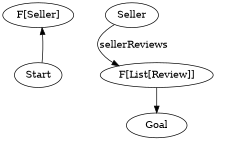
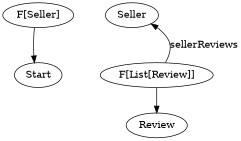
(98, 43) -> (170, 43)
(43, 49) -> (34, 42)
(157, 125) -> (157, 125)
